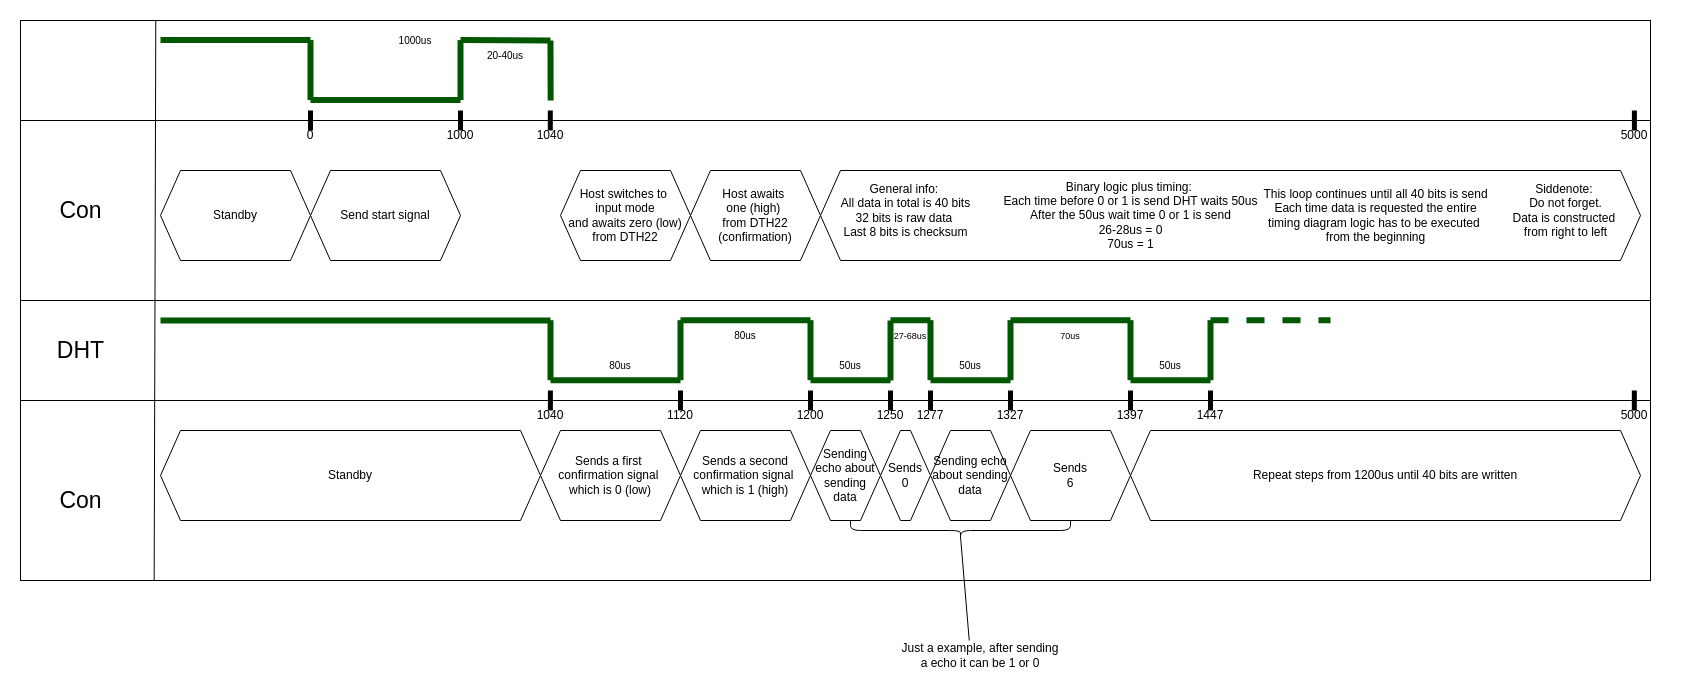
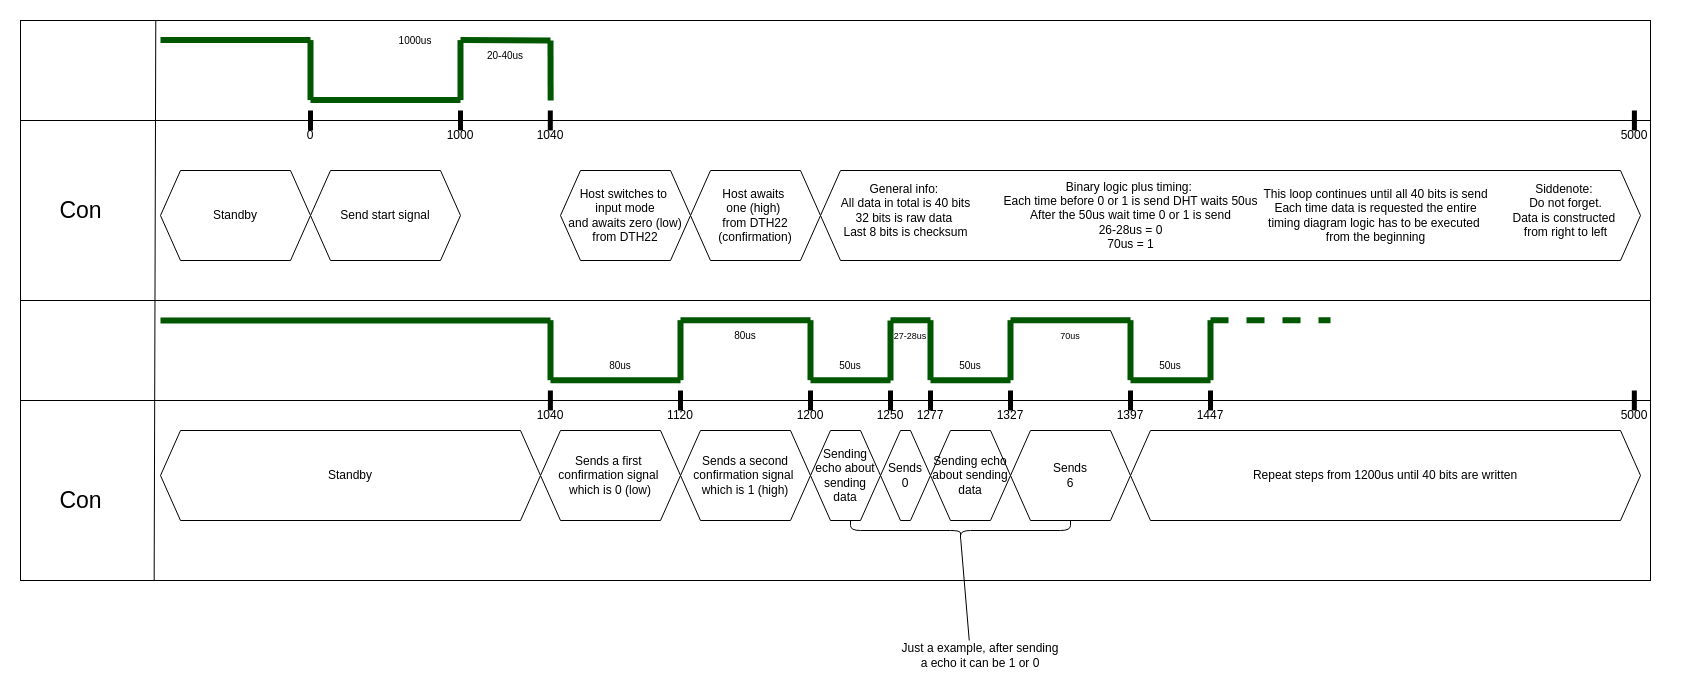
(911, 336) -> (911, 336)
(81, 351) -> none
